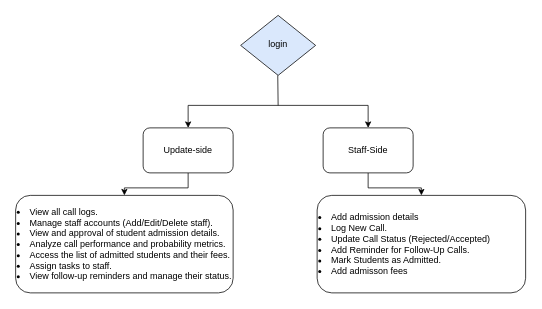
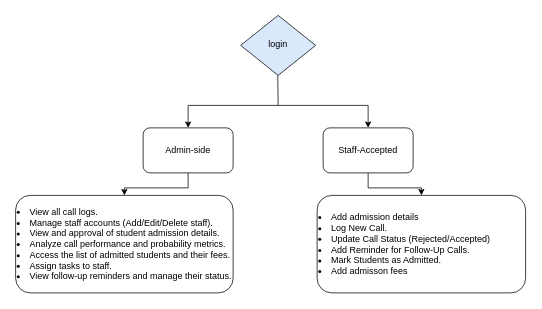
(188, 150) -> (188, 150)
(368, 150) -> (368, 150)
